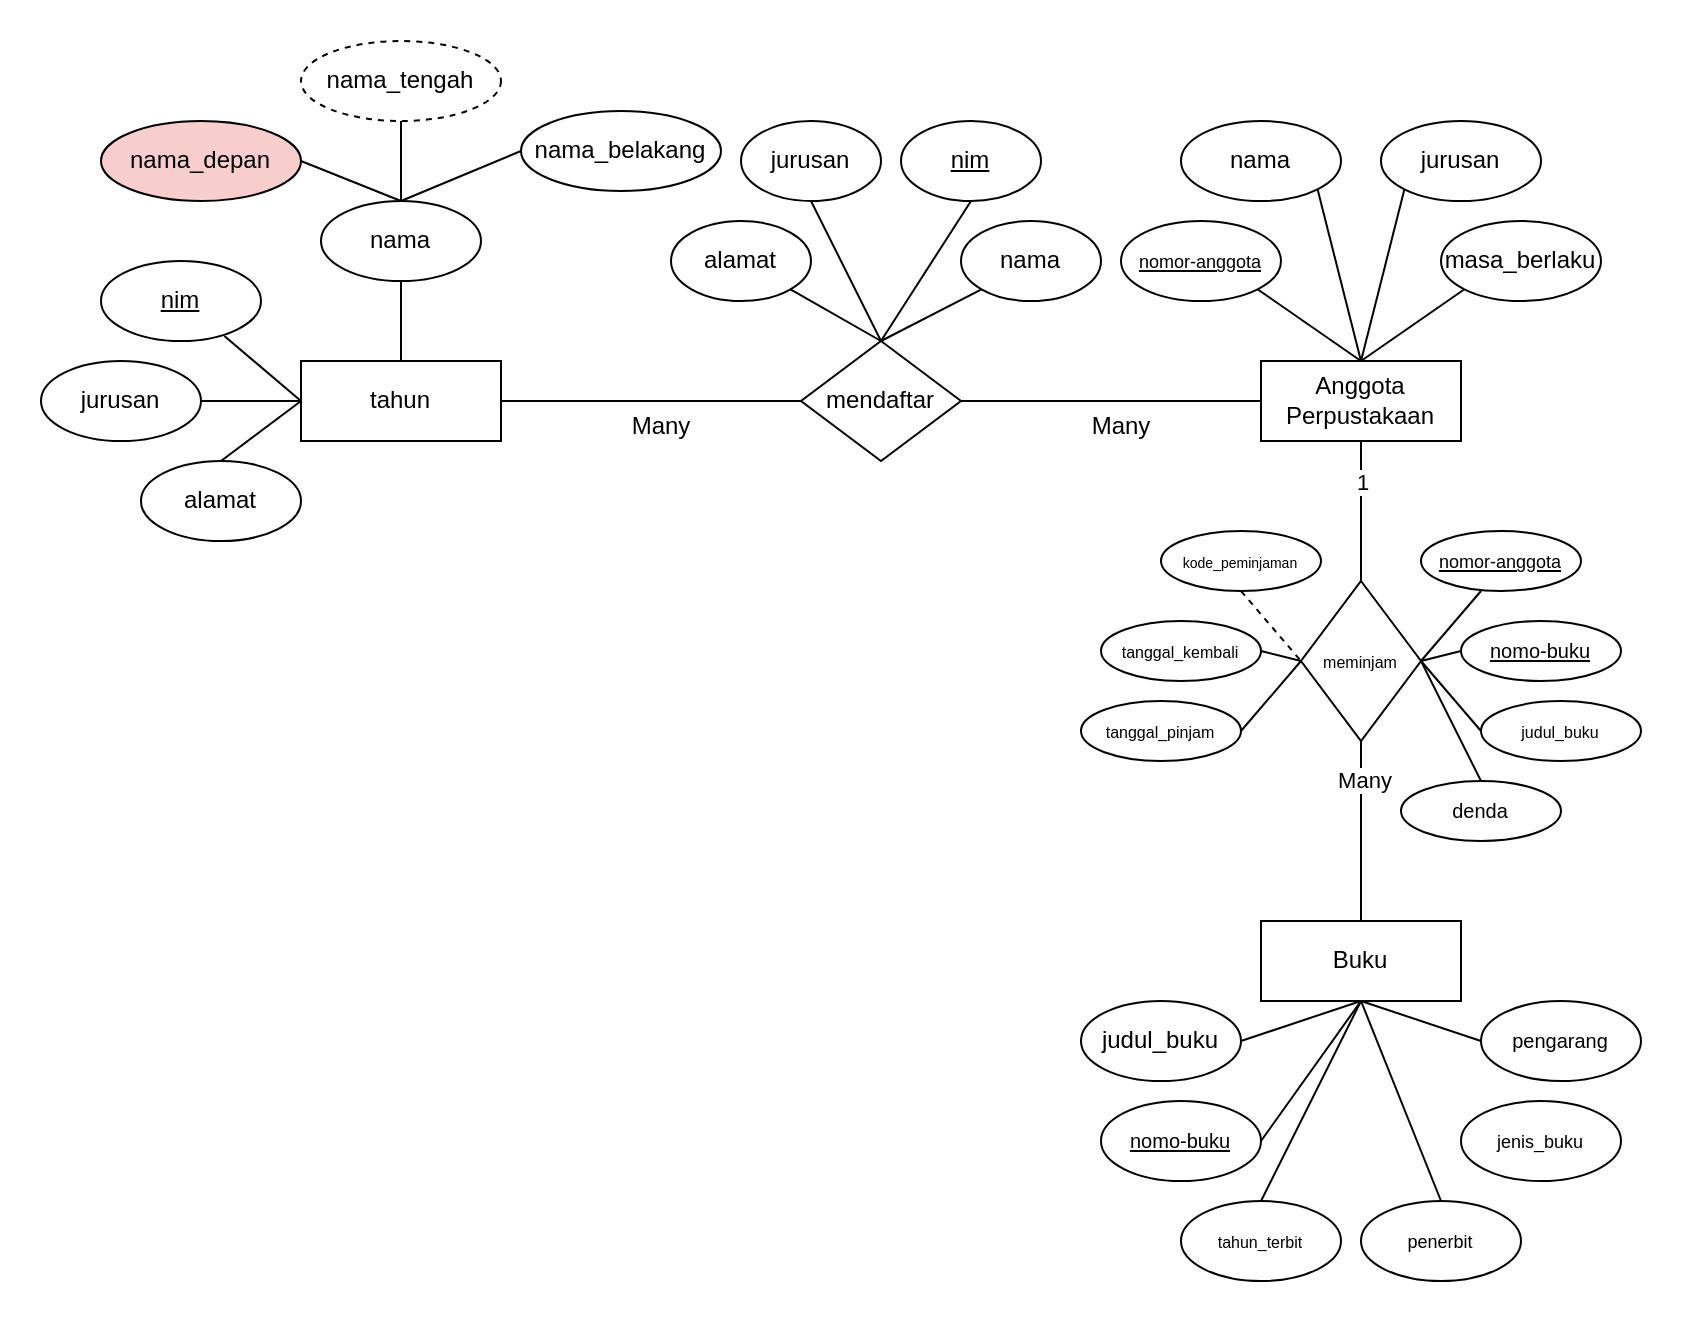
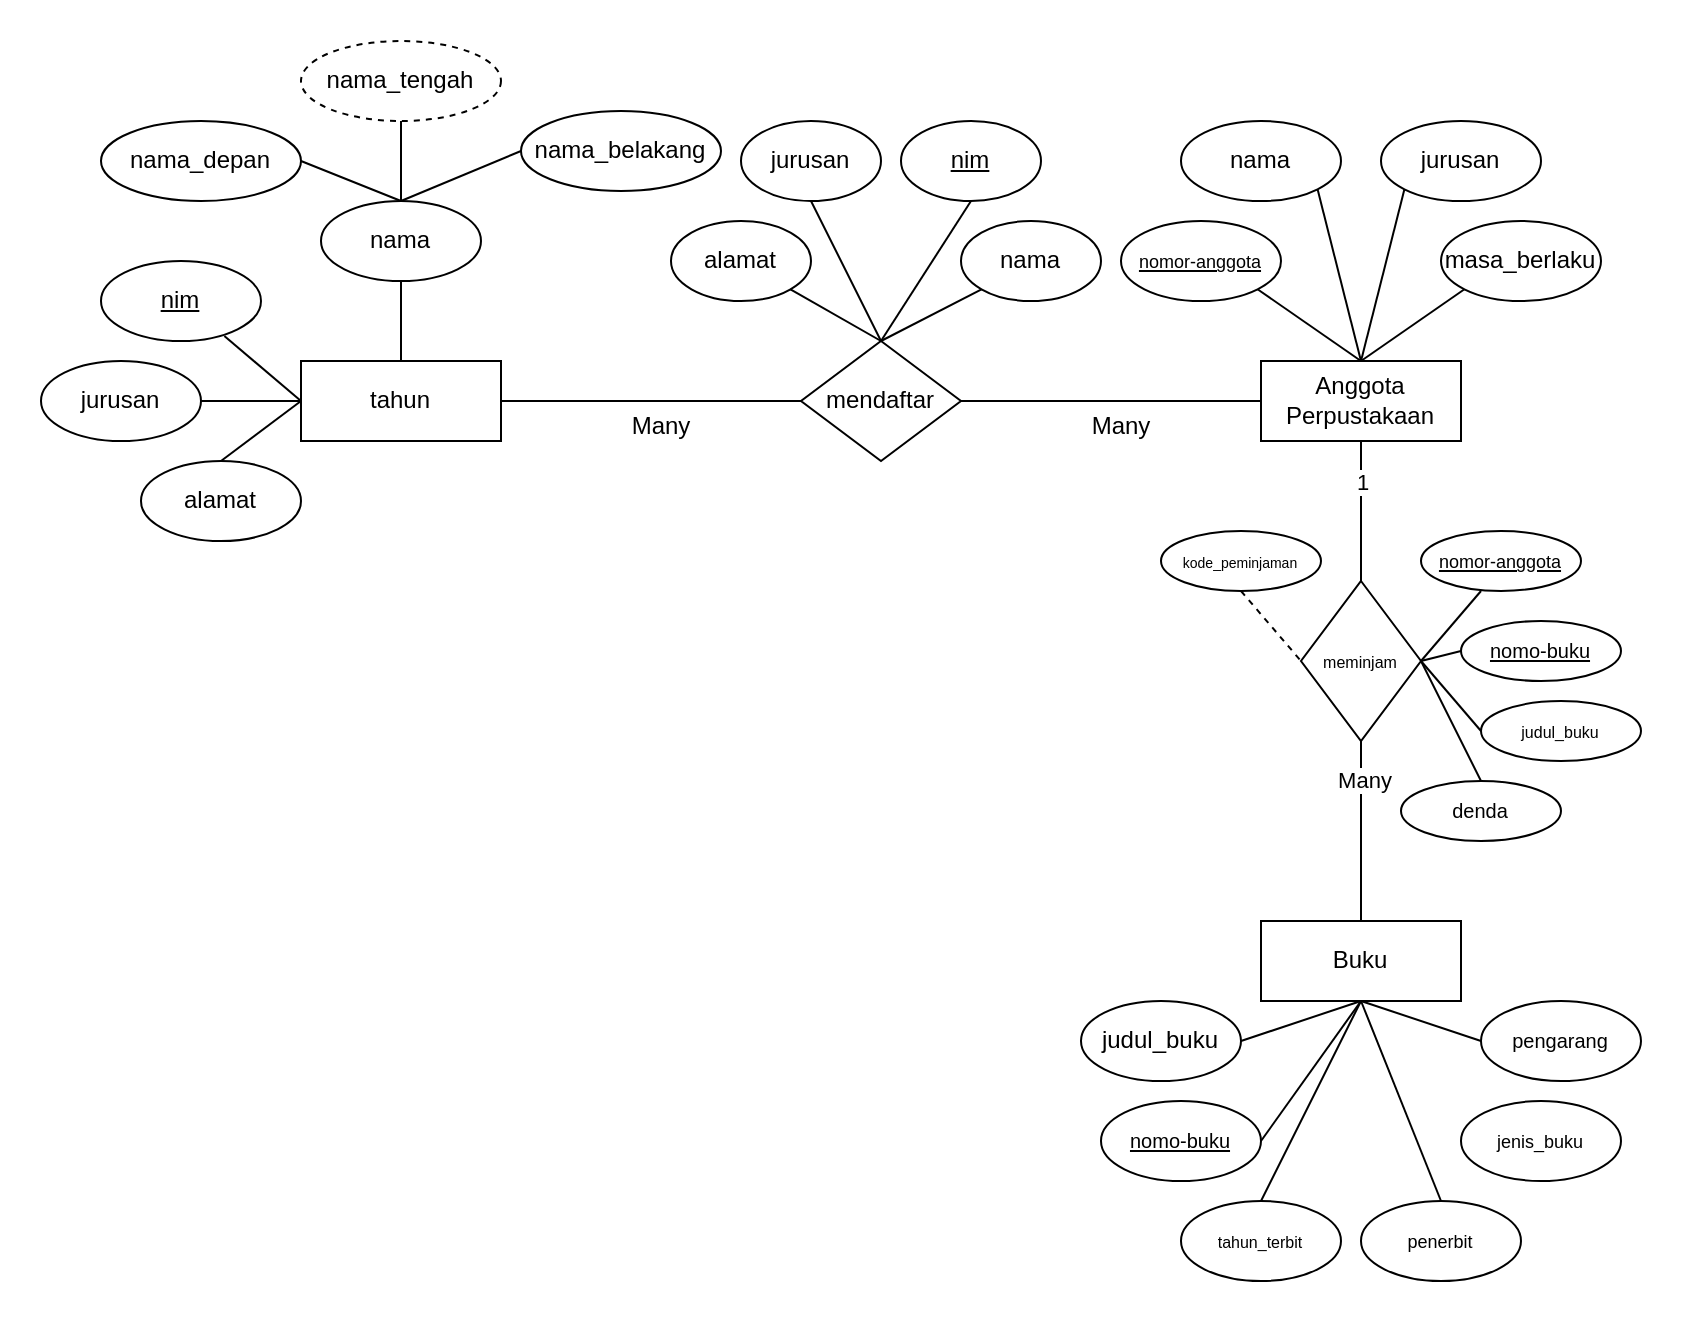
(201, 161) -> (201, 161)
(1181, 651) -> none
(1278, 655) -> none
(1270, 698) -> none
(1161, 731) -> none
